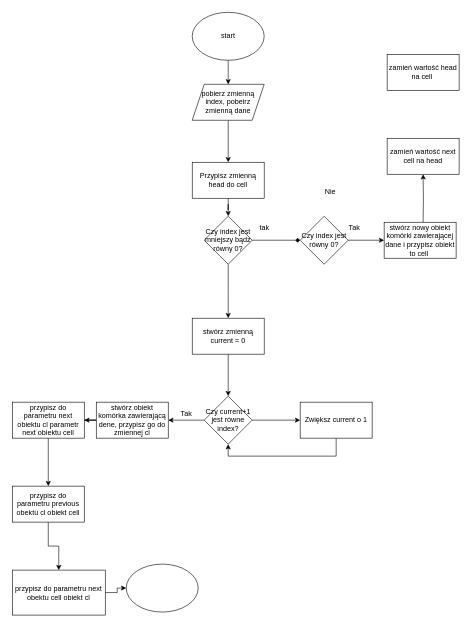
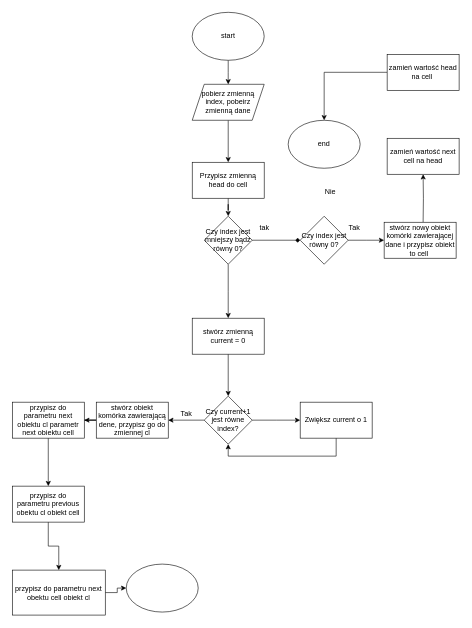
none -> (324, 72)
none -> (324, 144)
